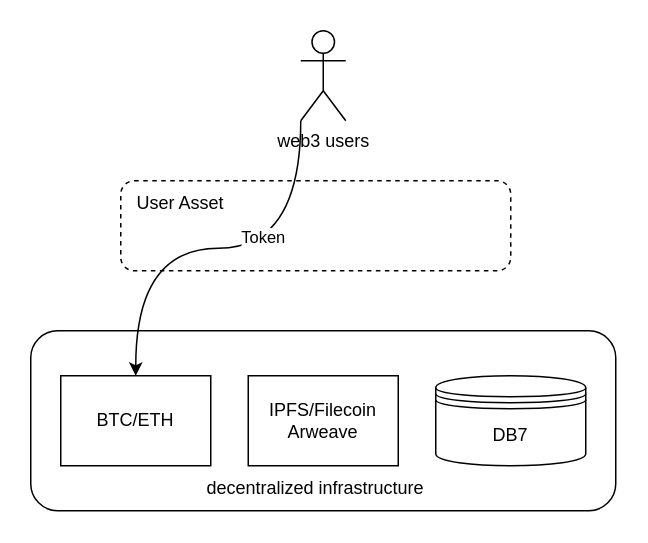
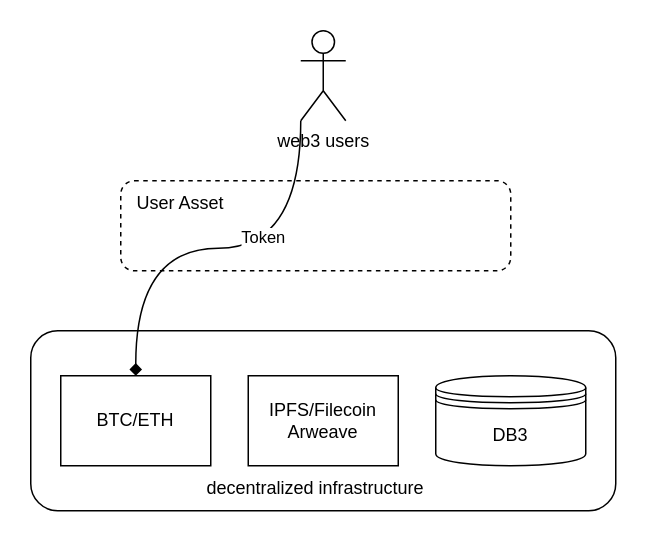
(136, 364) -> (136, 363)
(511, 436) -> (511, 436)
